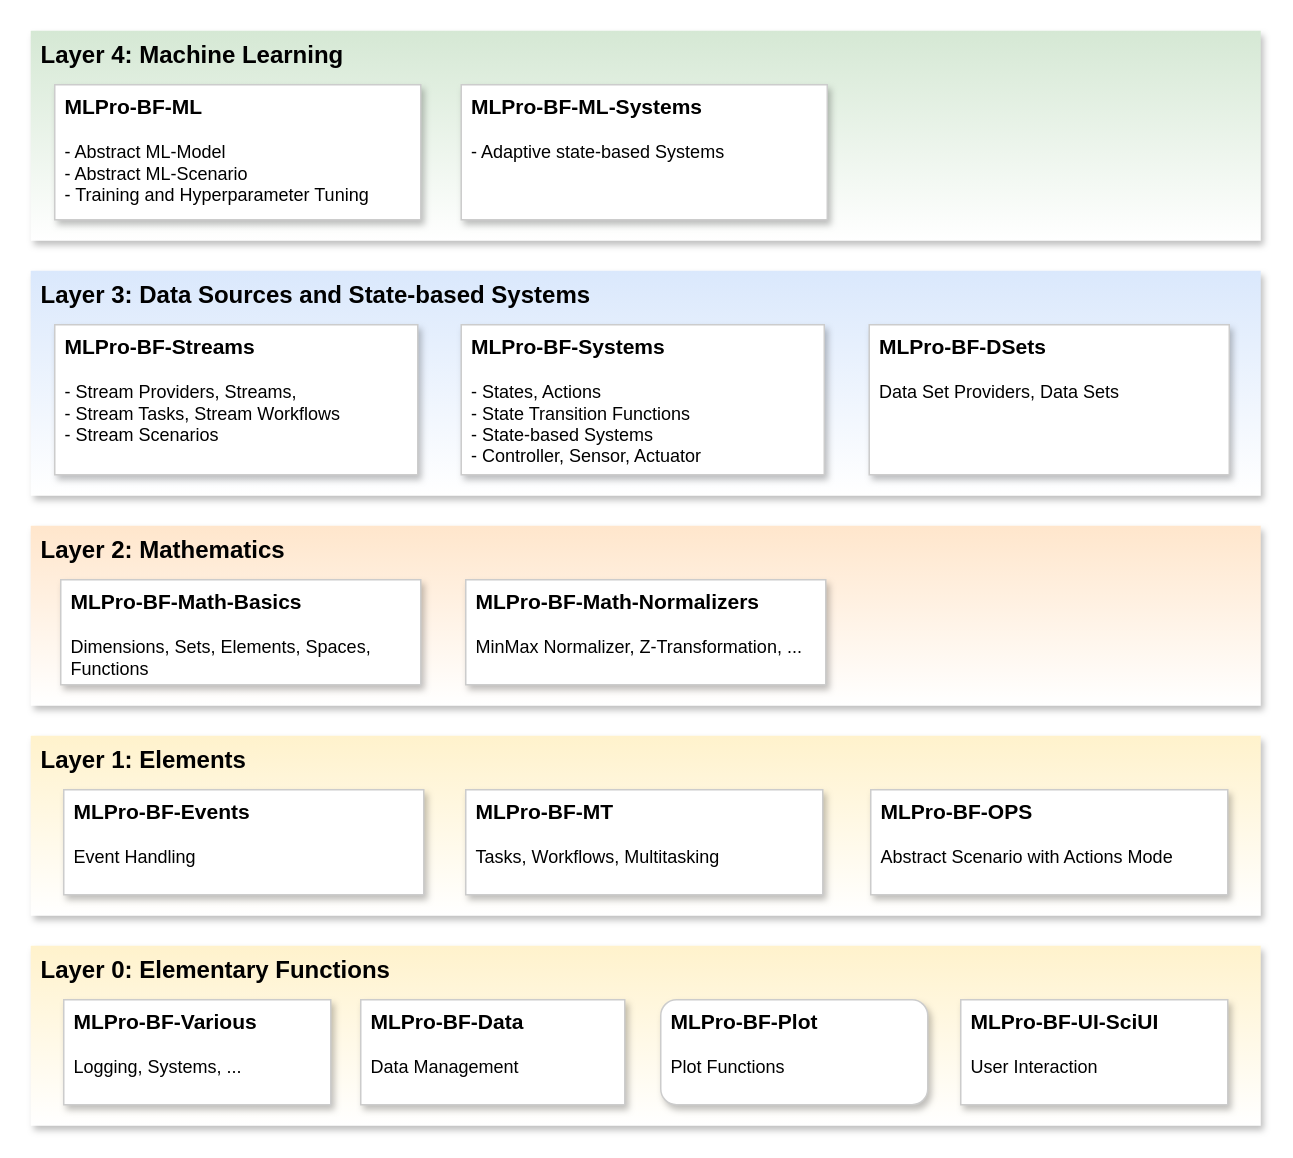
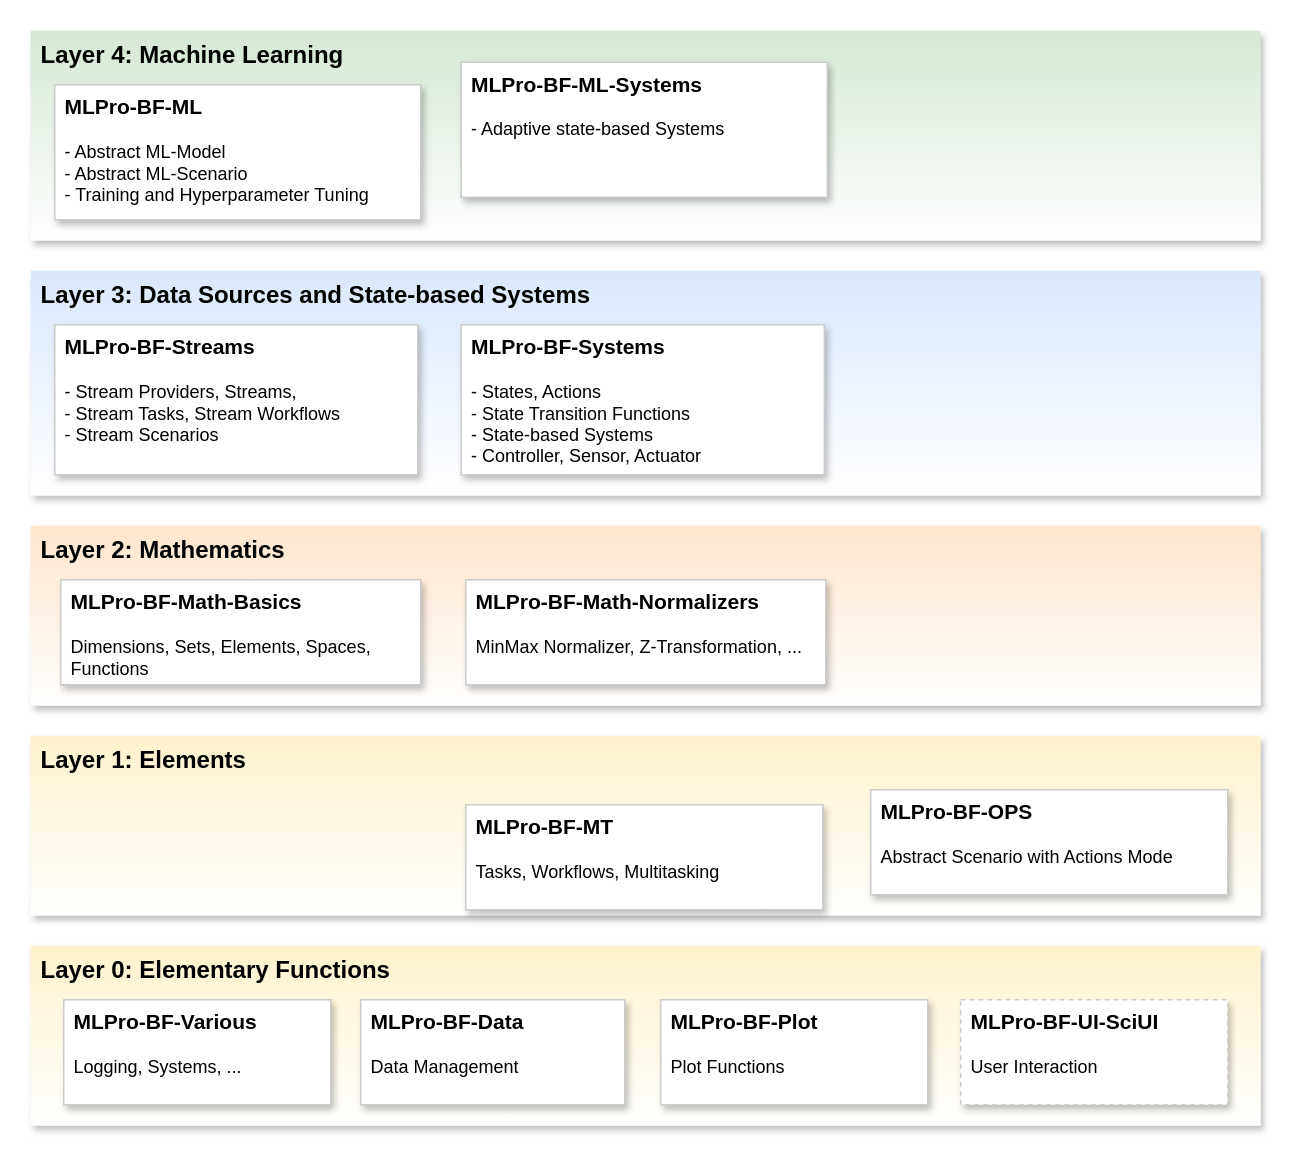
(644, 152) -> (644, 130)
(1049, 400) -> none
(244, 842) -> none
(644, 842) -> (644, 857)
(794, 1052) -> (794, 1052)
(1094, 1052) -> (1094, 1052)
